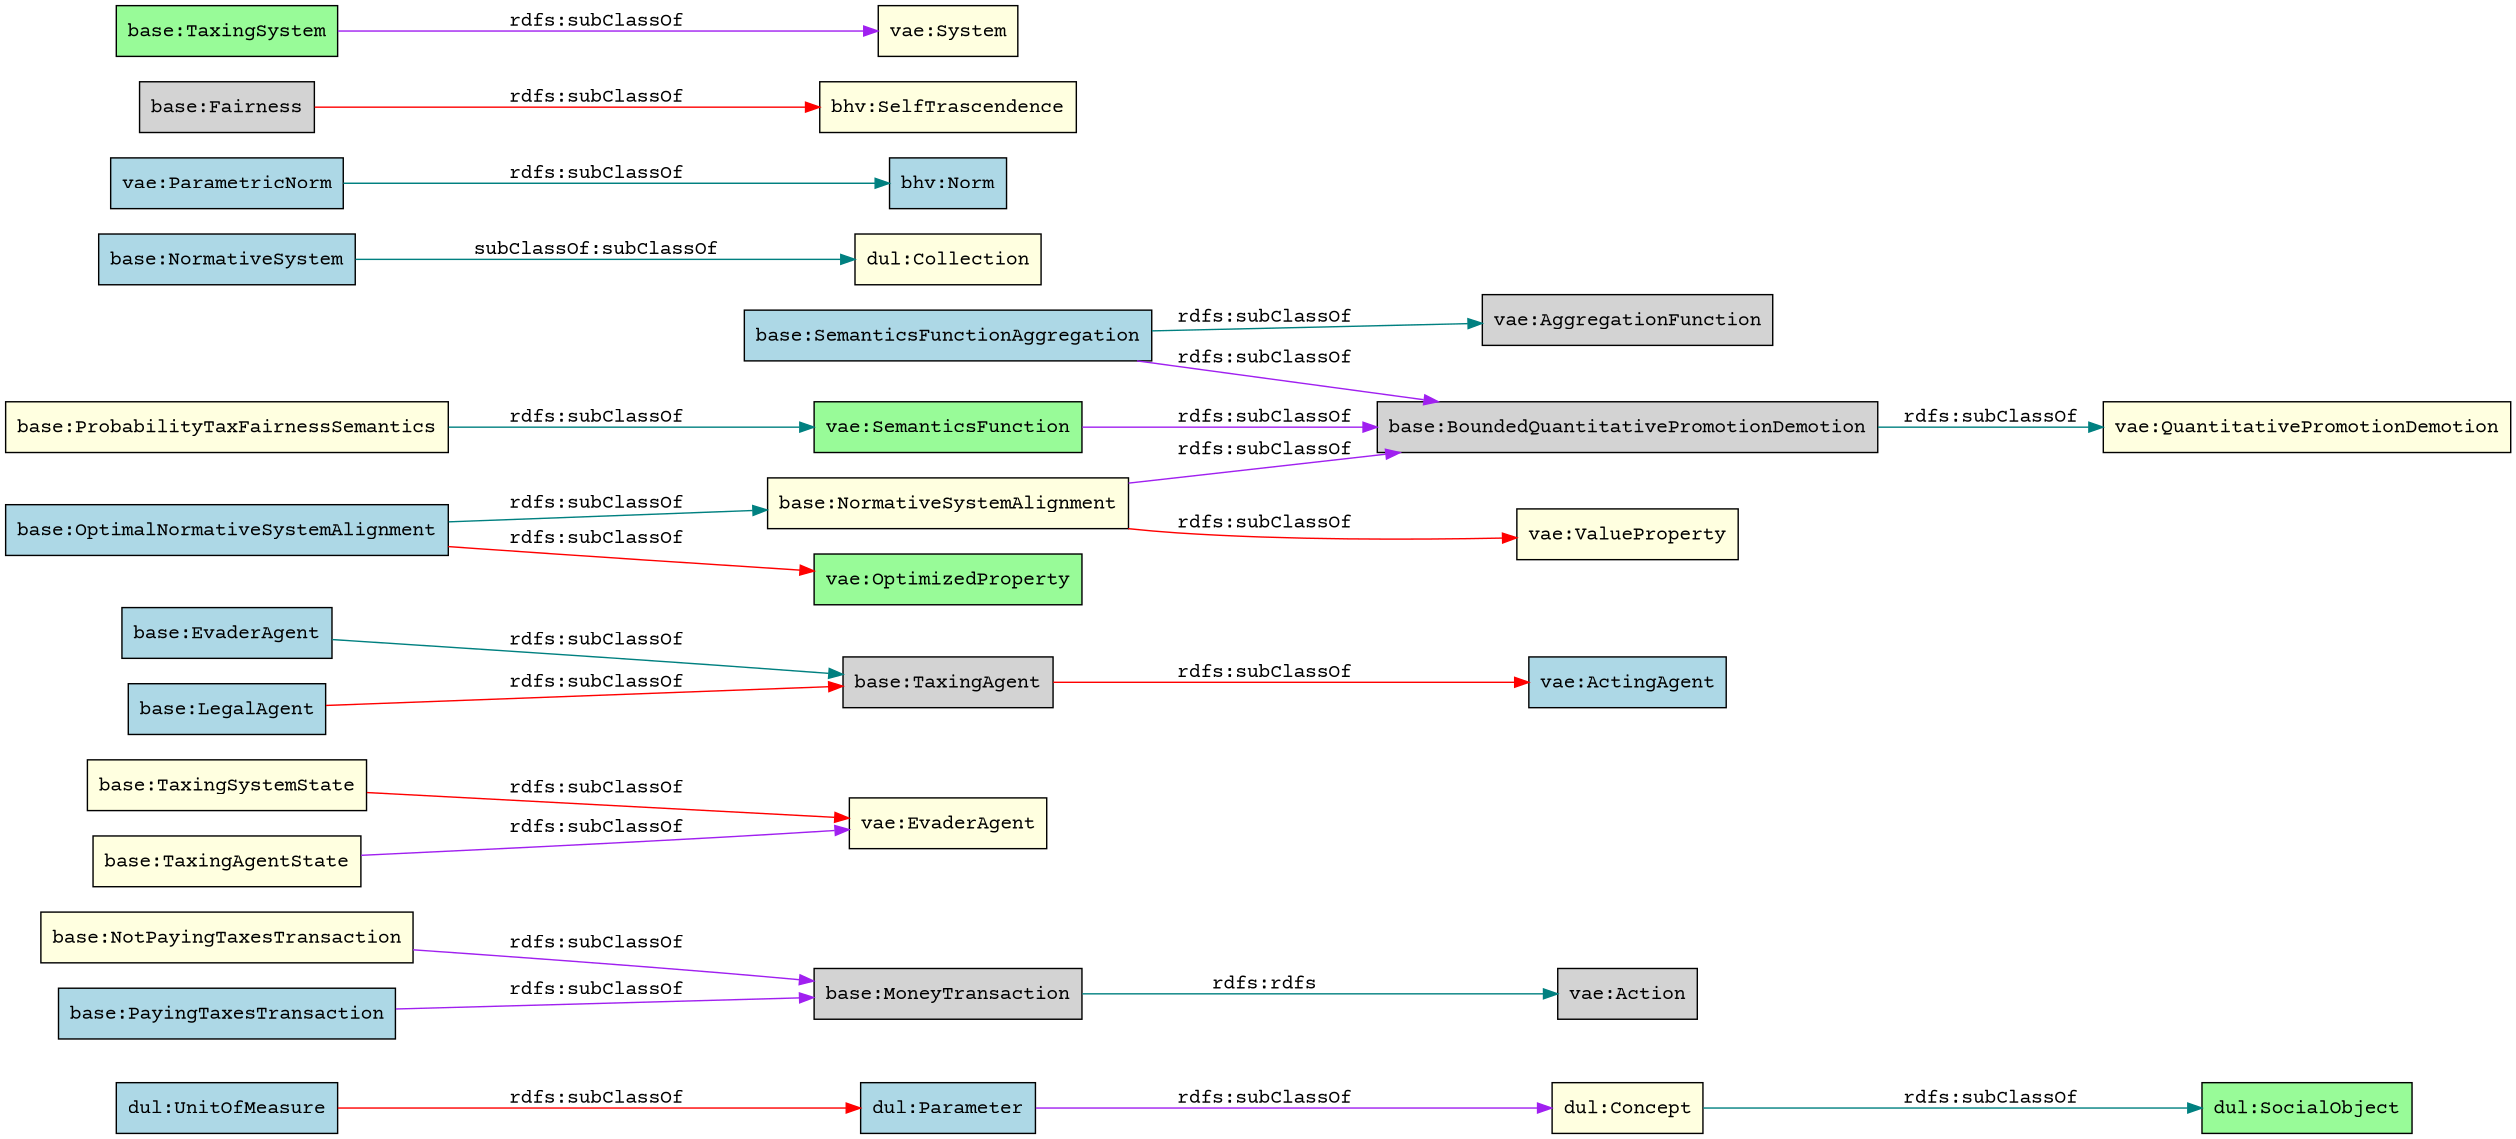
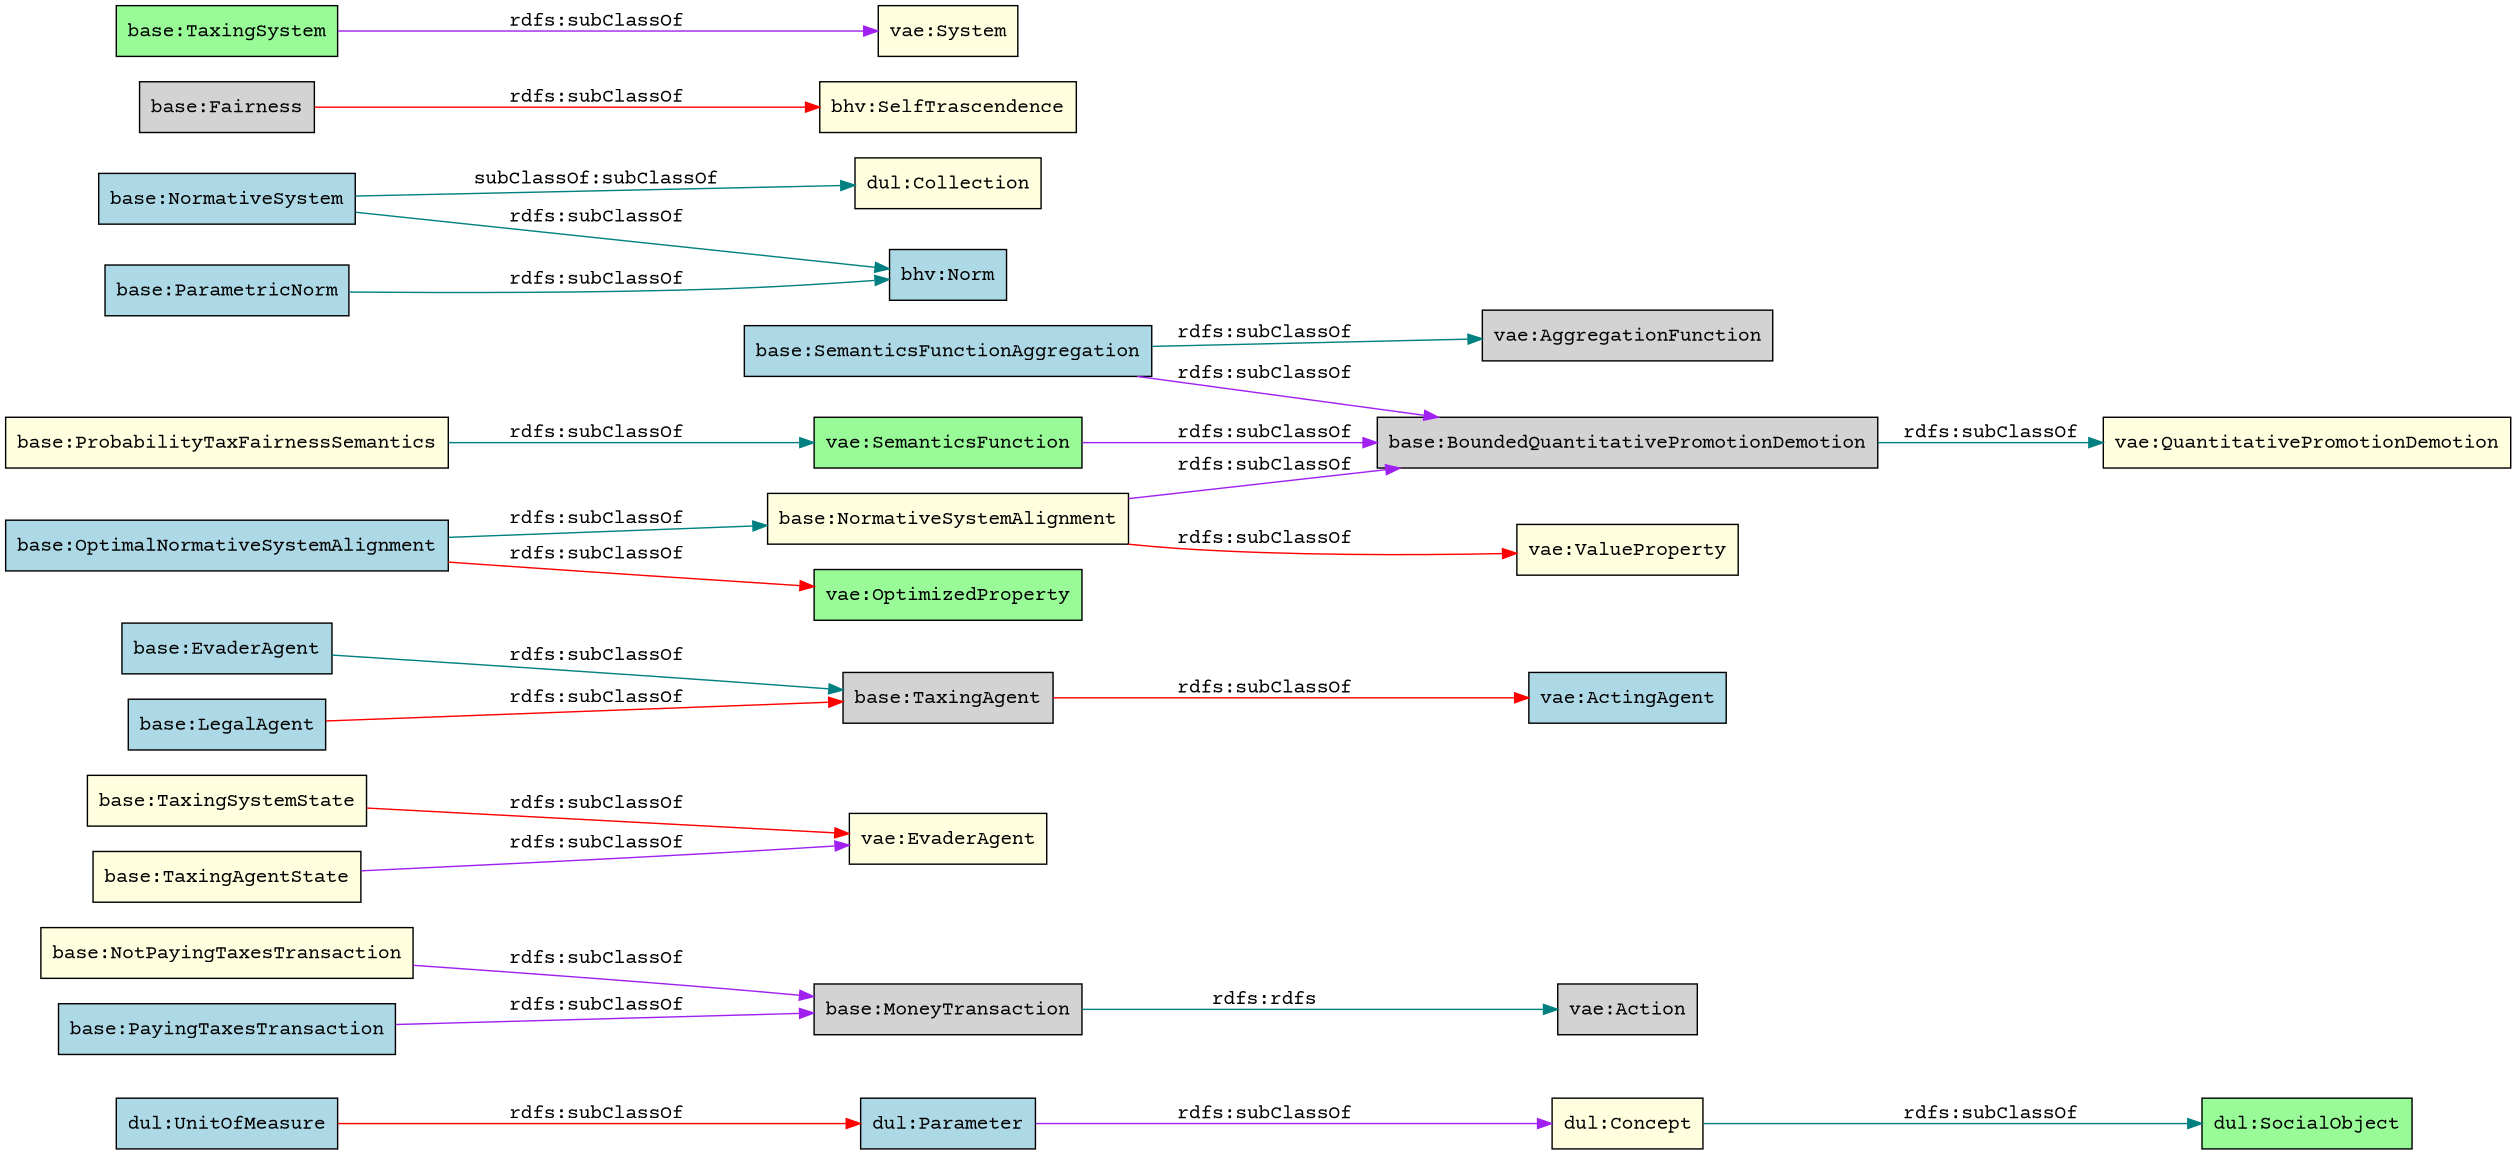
(227, 183) -> (227, 290)
none -> (615, 240)
